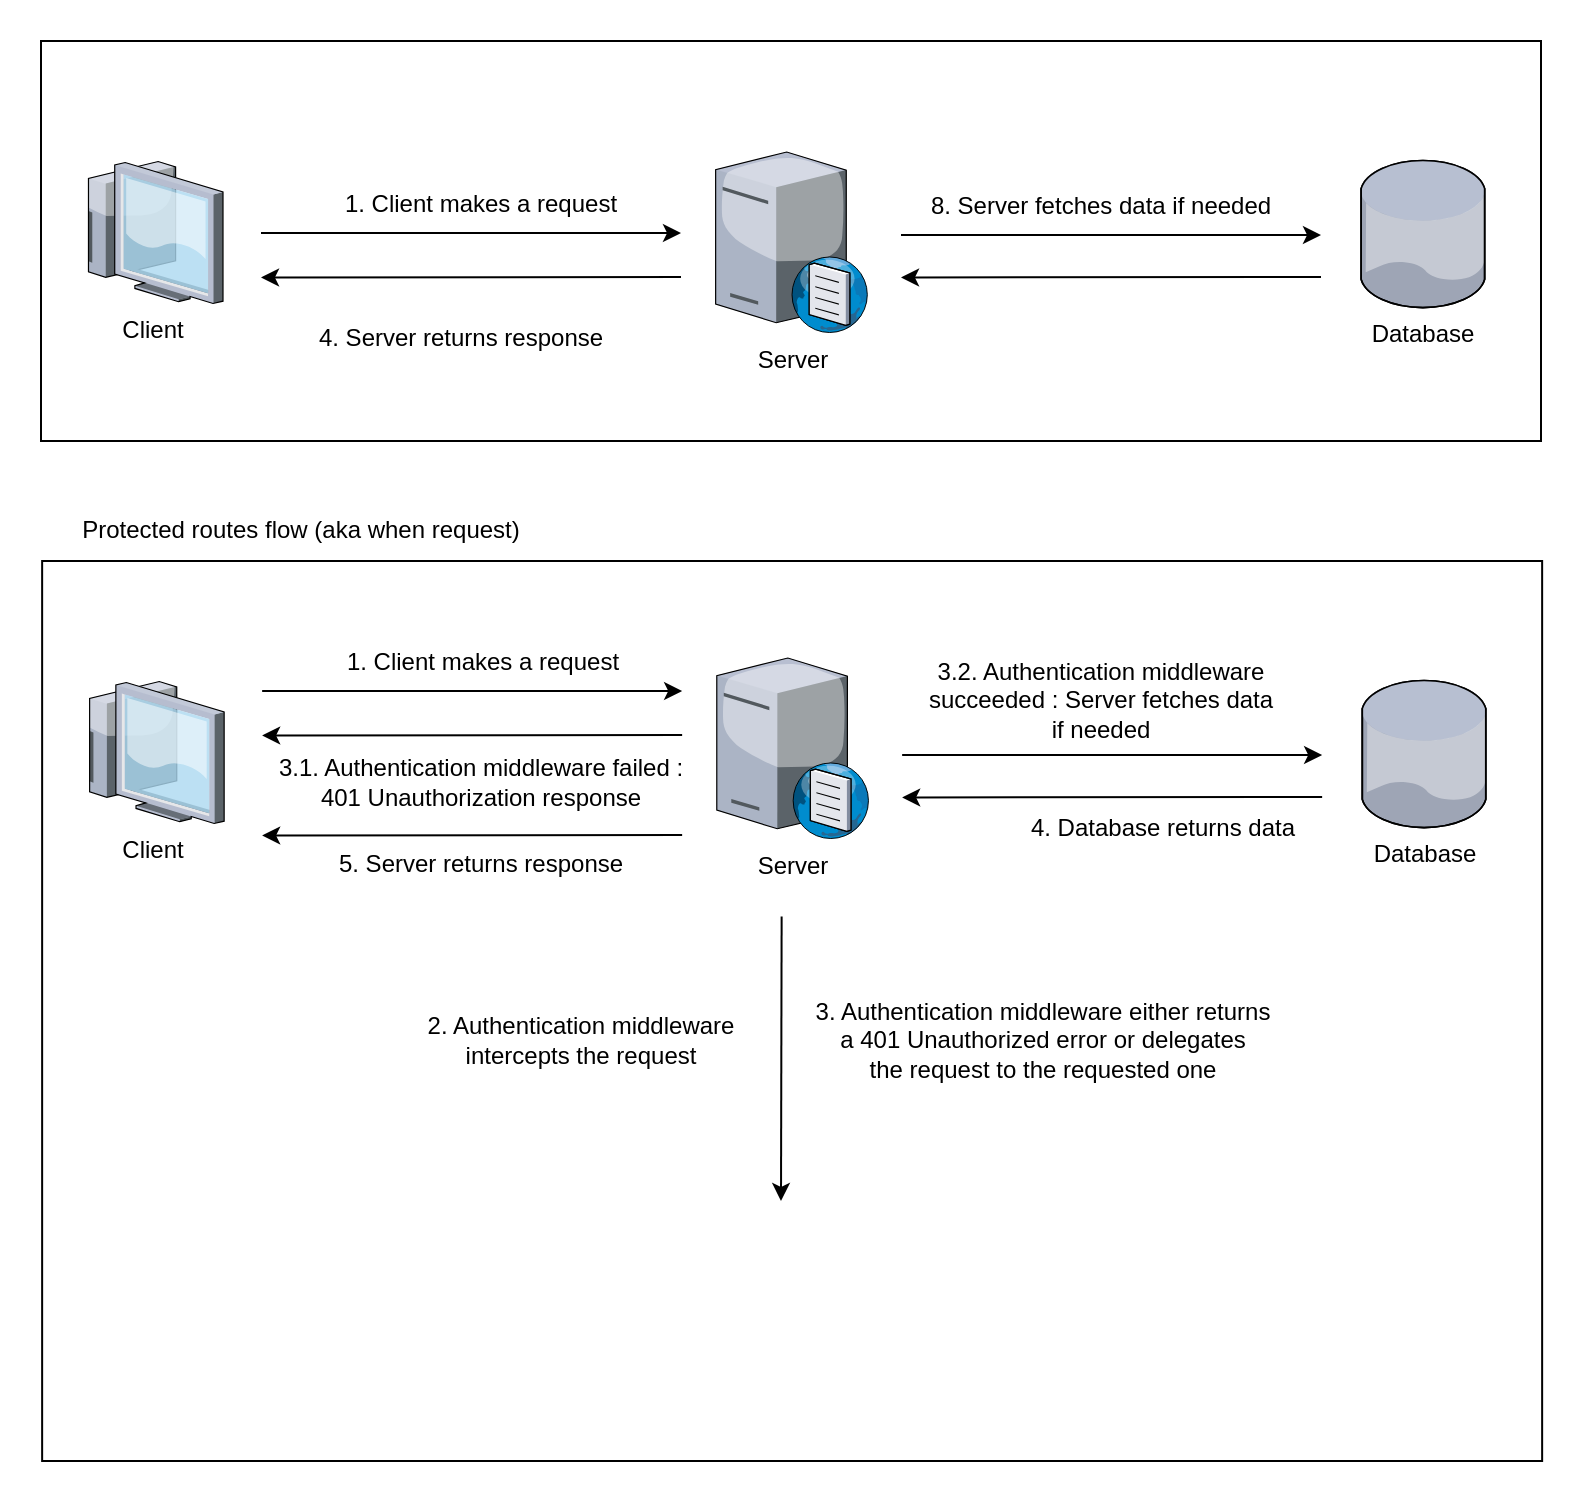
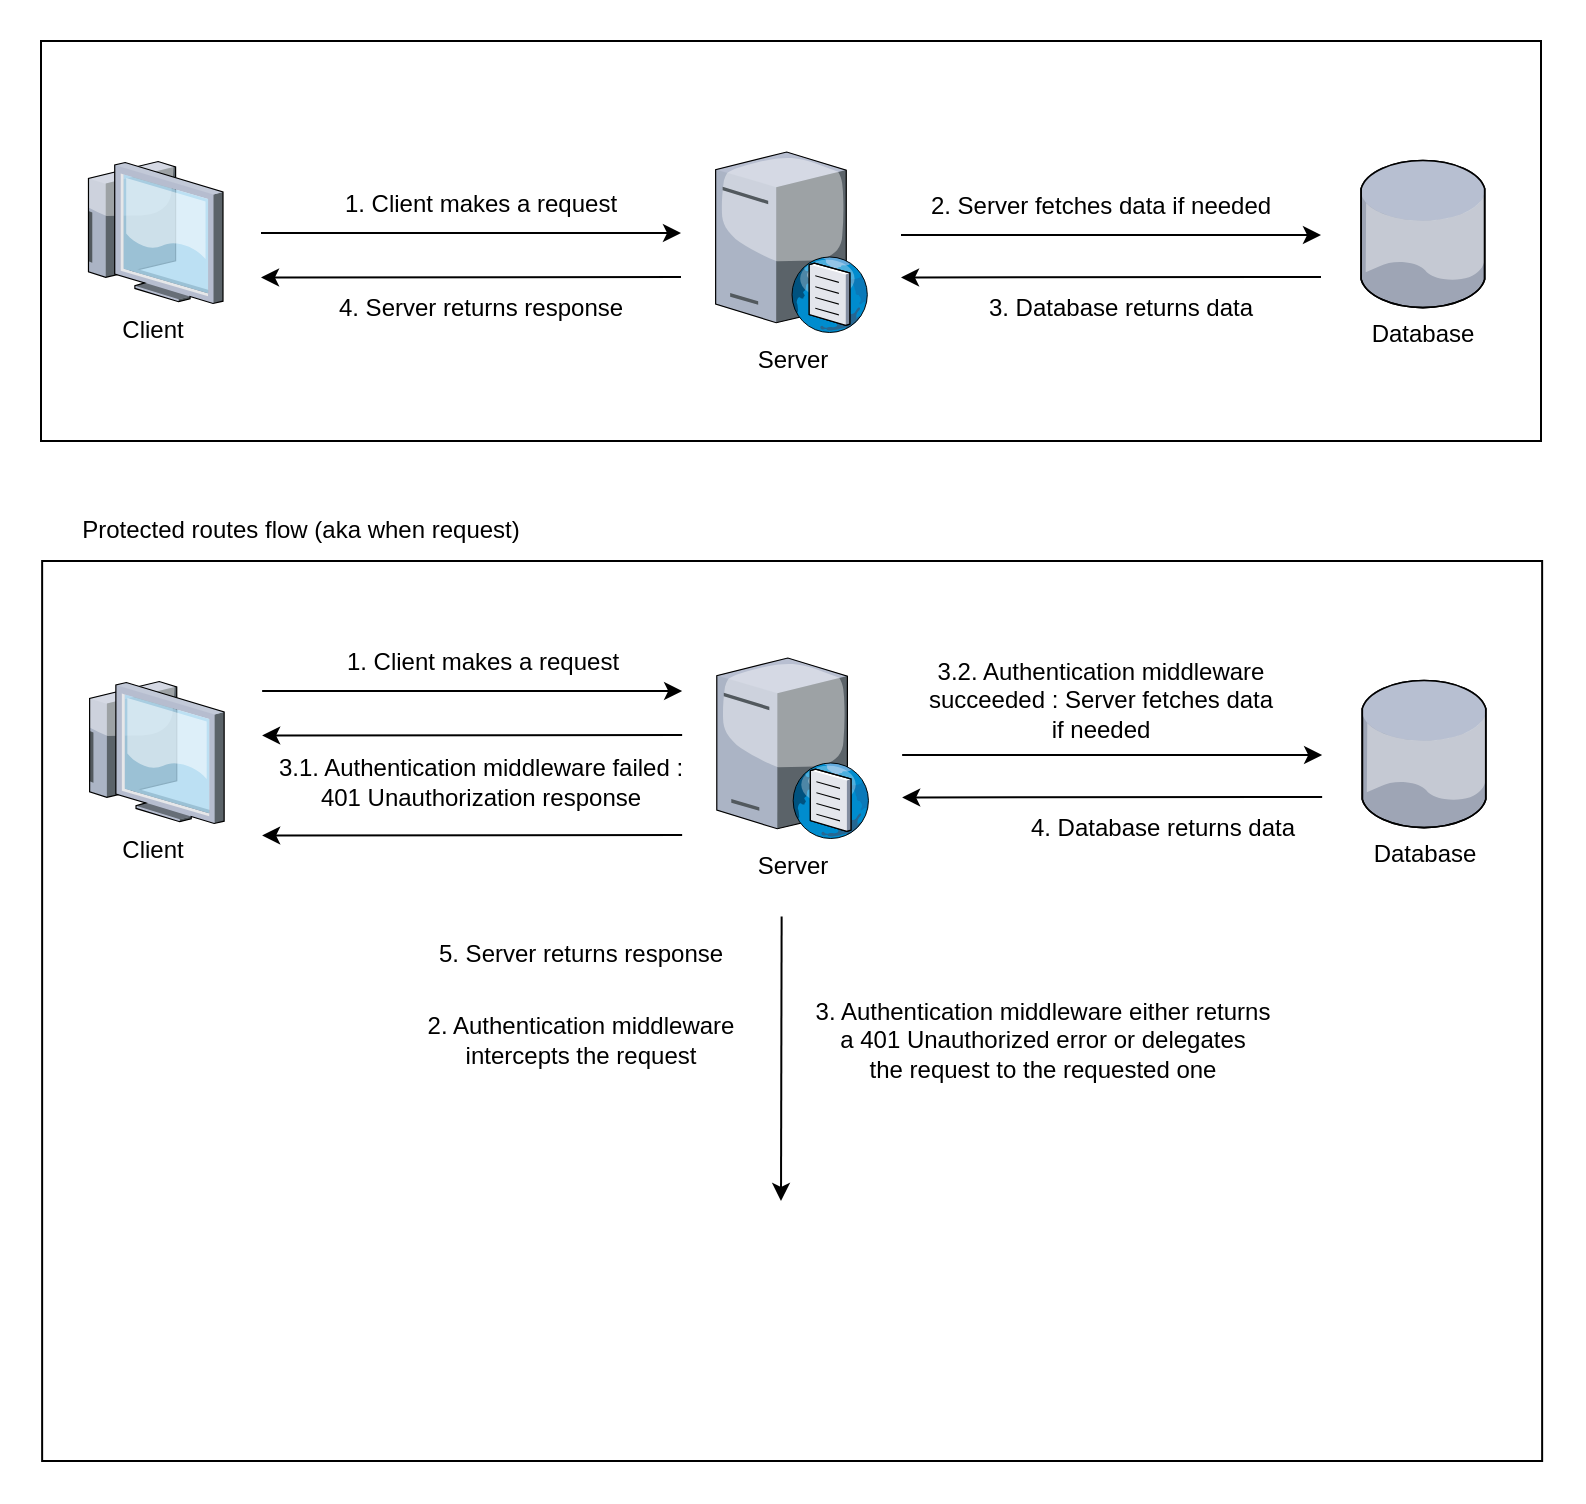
(1102, 207) -> (1102, 207)
none -> (1121, 309)
(461, 339) -> (481, 309)
(481, 865) -> (581, 955)
